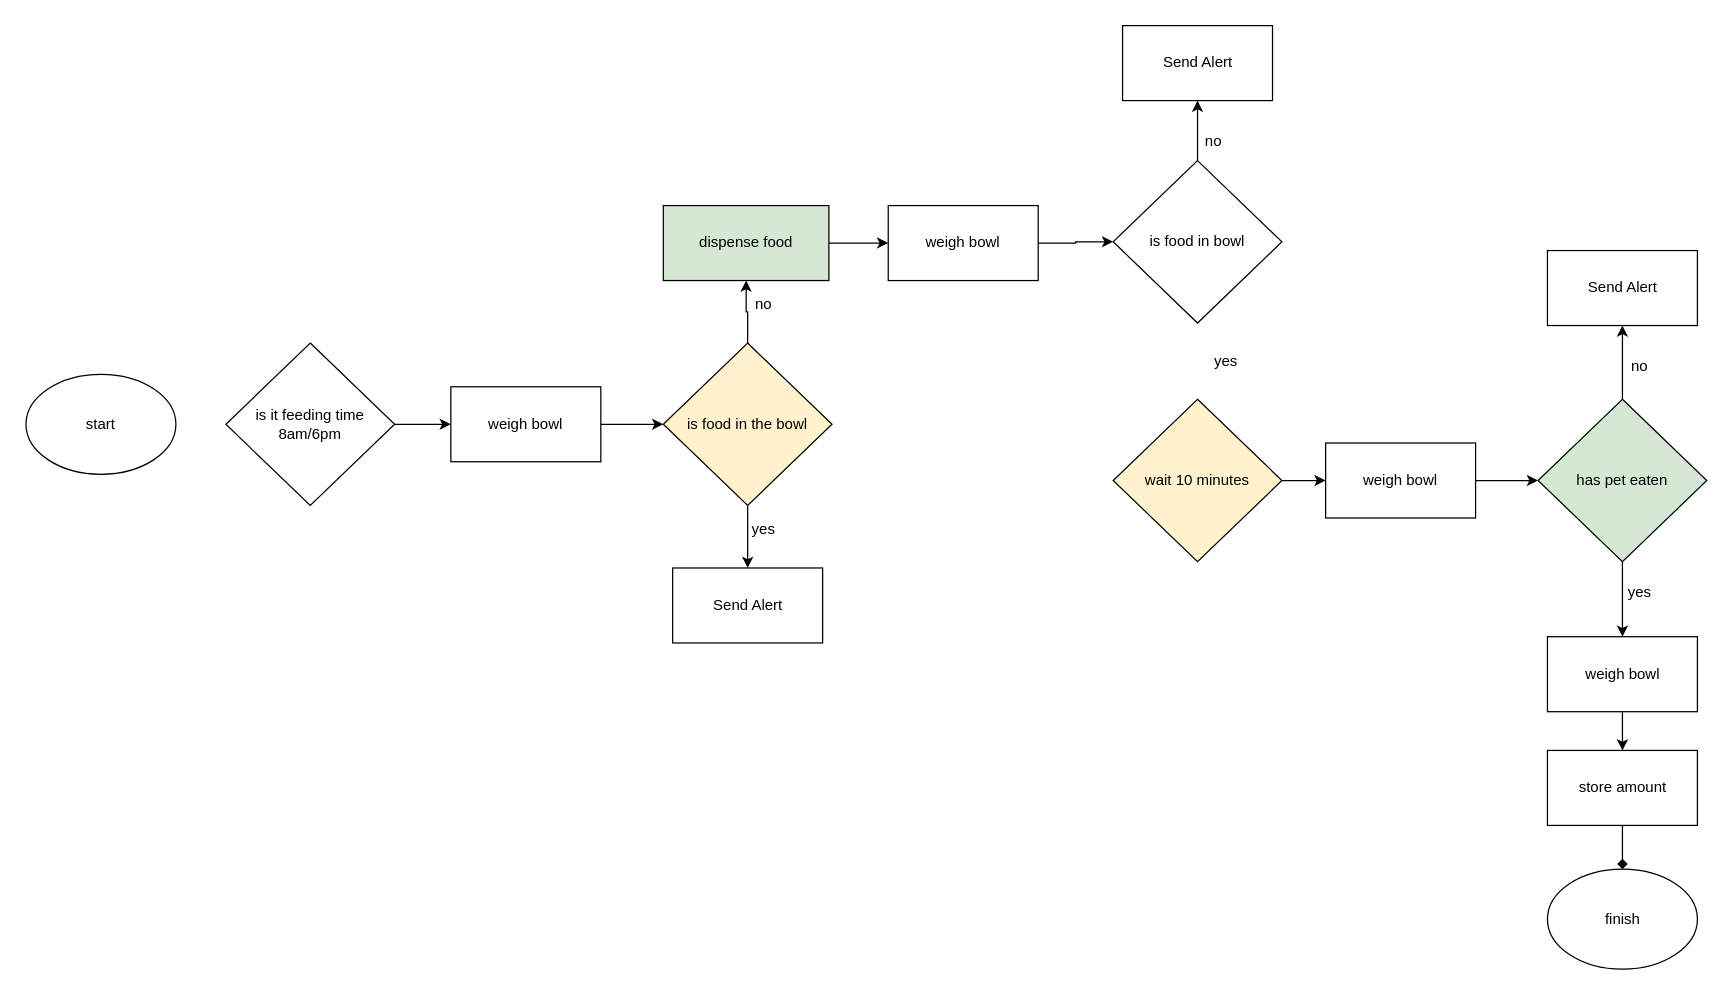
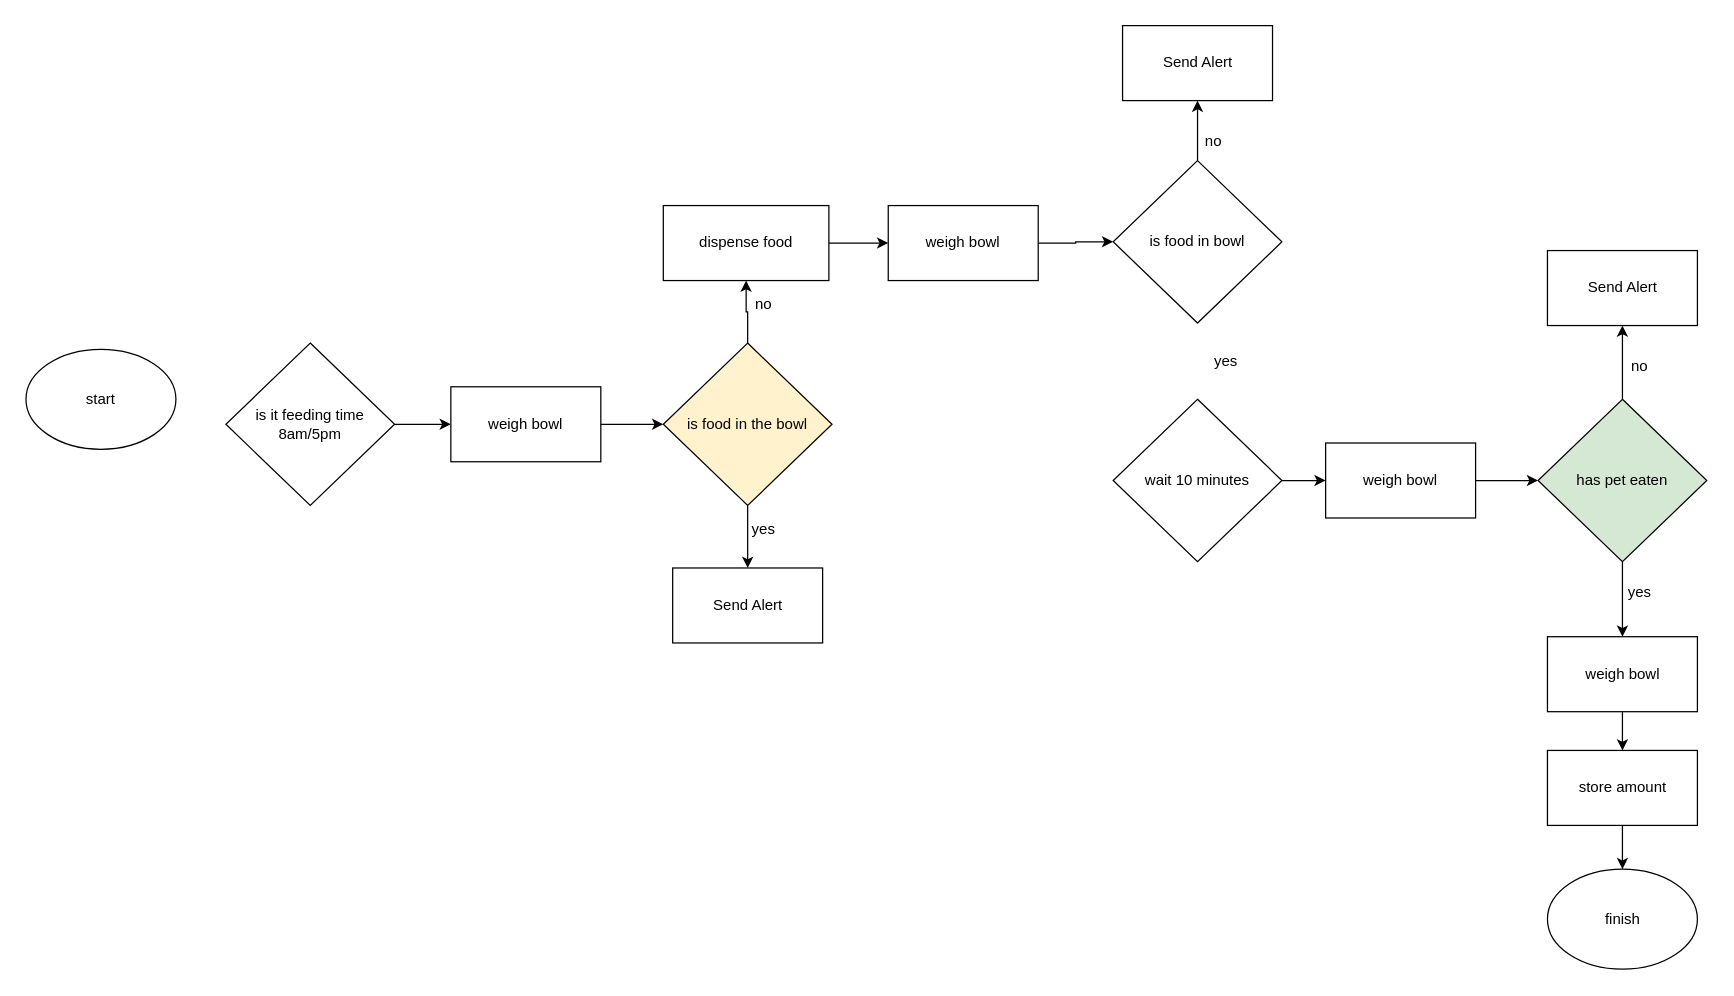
(746, 243) -> (746, 243)
(101, 424) -> (101, 399)
(310, 424) -> (310, 424)
(1198, 481) -> (1198, 481)
(1623, 858) -> (1623, 859)
